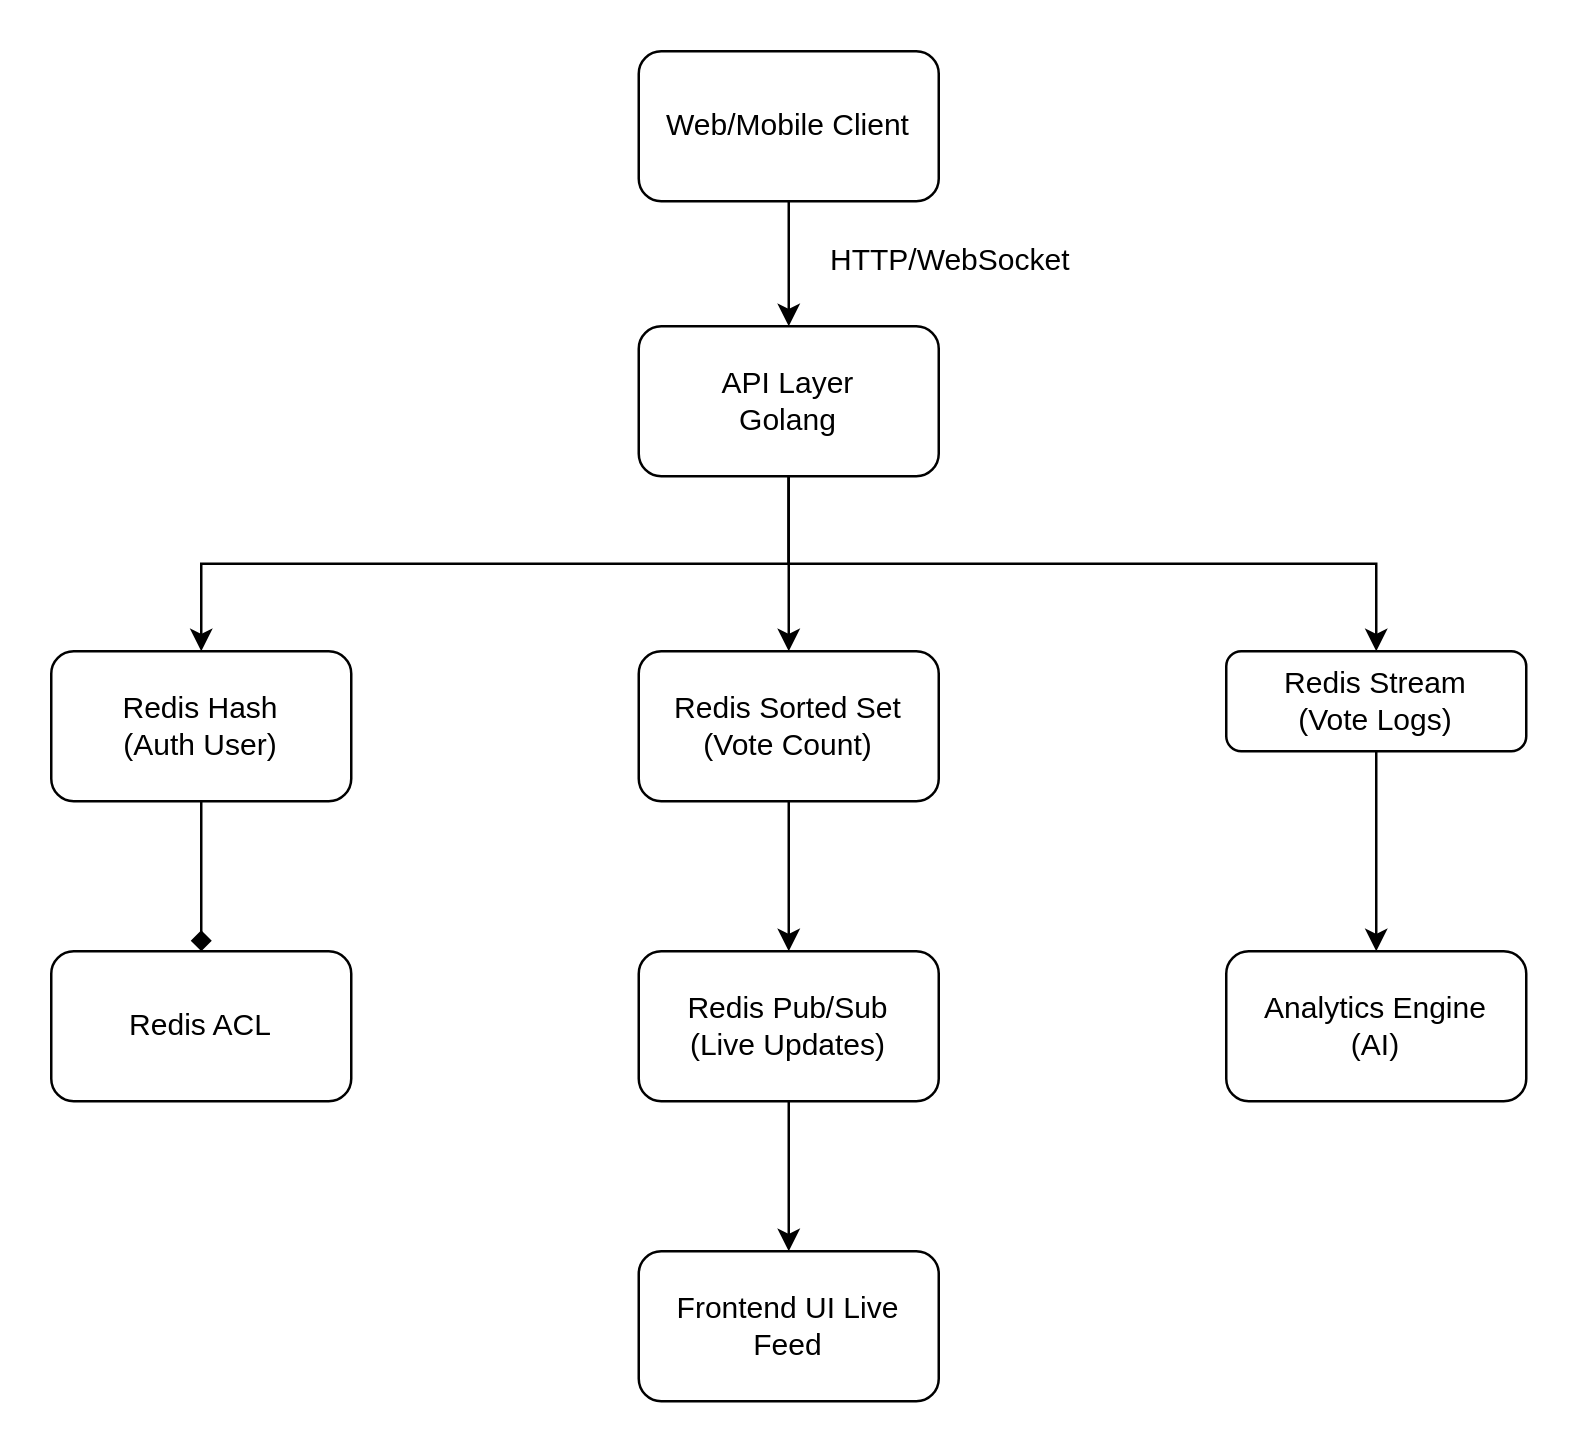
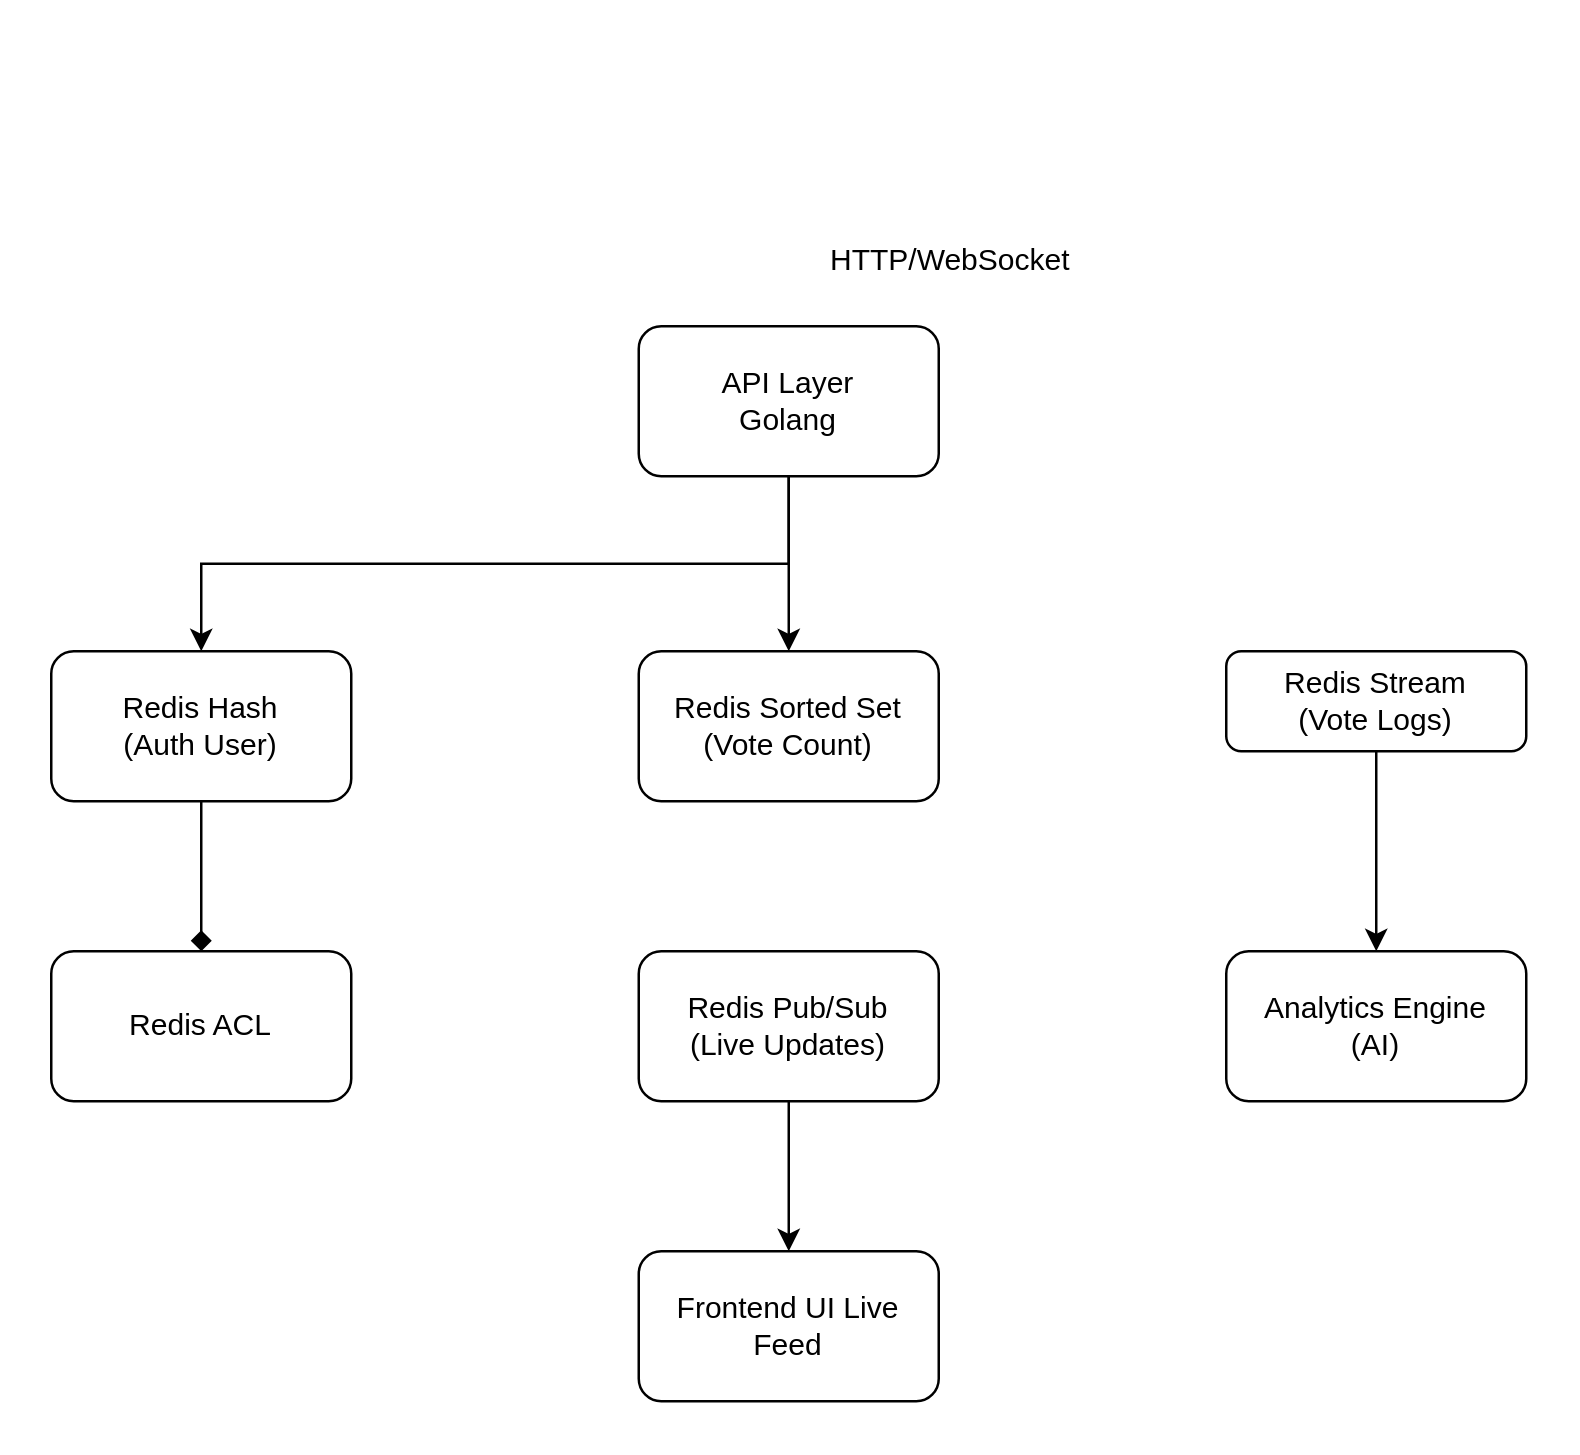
(789, 126) -> none
(789, 255) -> none
(1120, 564) -> none
(789, 868) -> none
